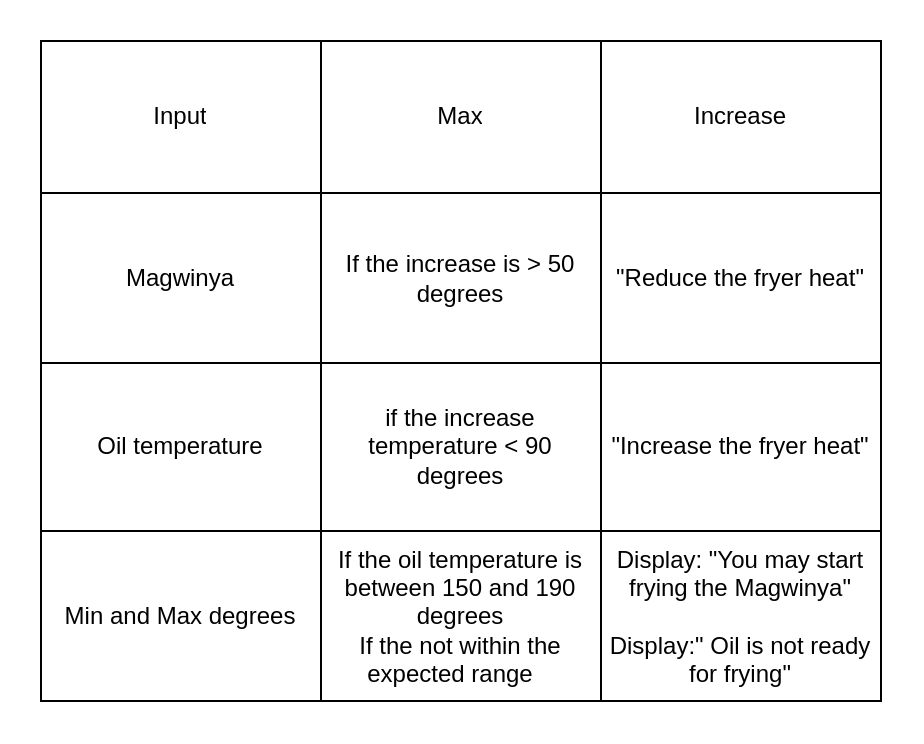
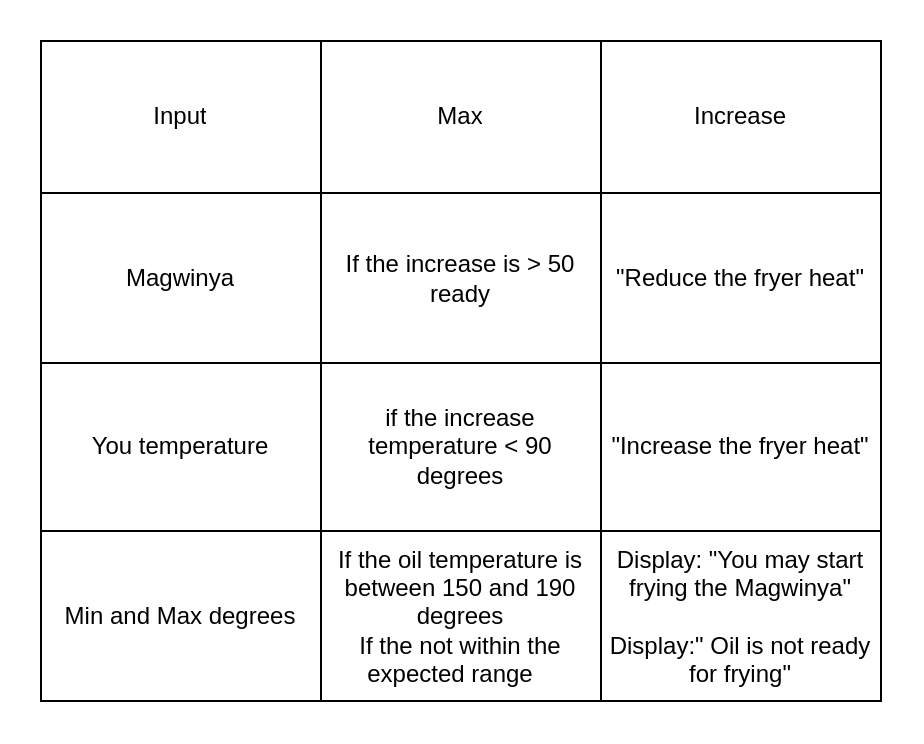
(461, 279) -> (461, 279)
(181, 447) -> (181, 447)
